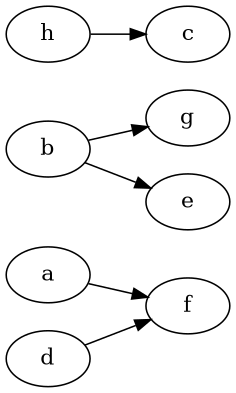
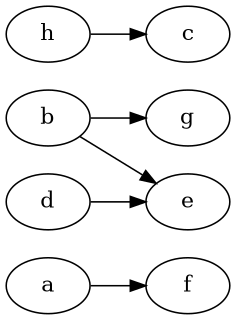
(110, 335) -> (110, 202)
